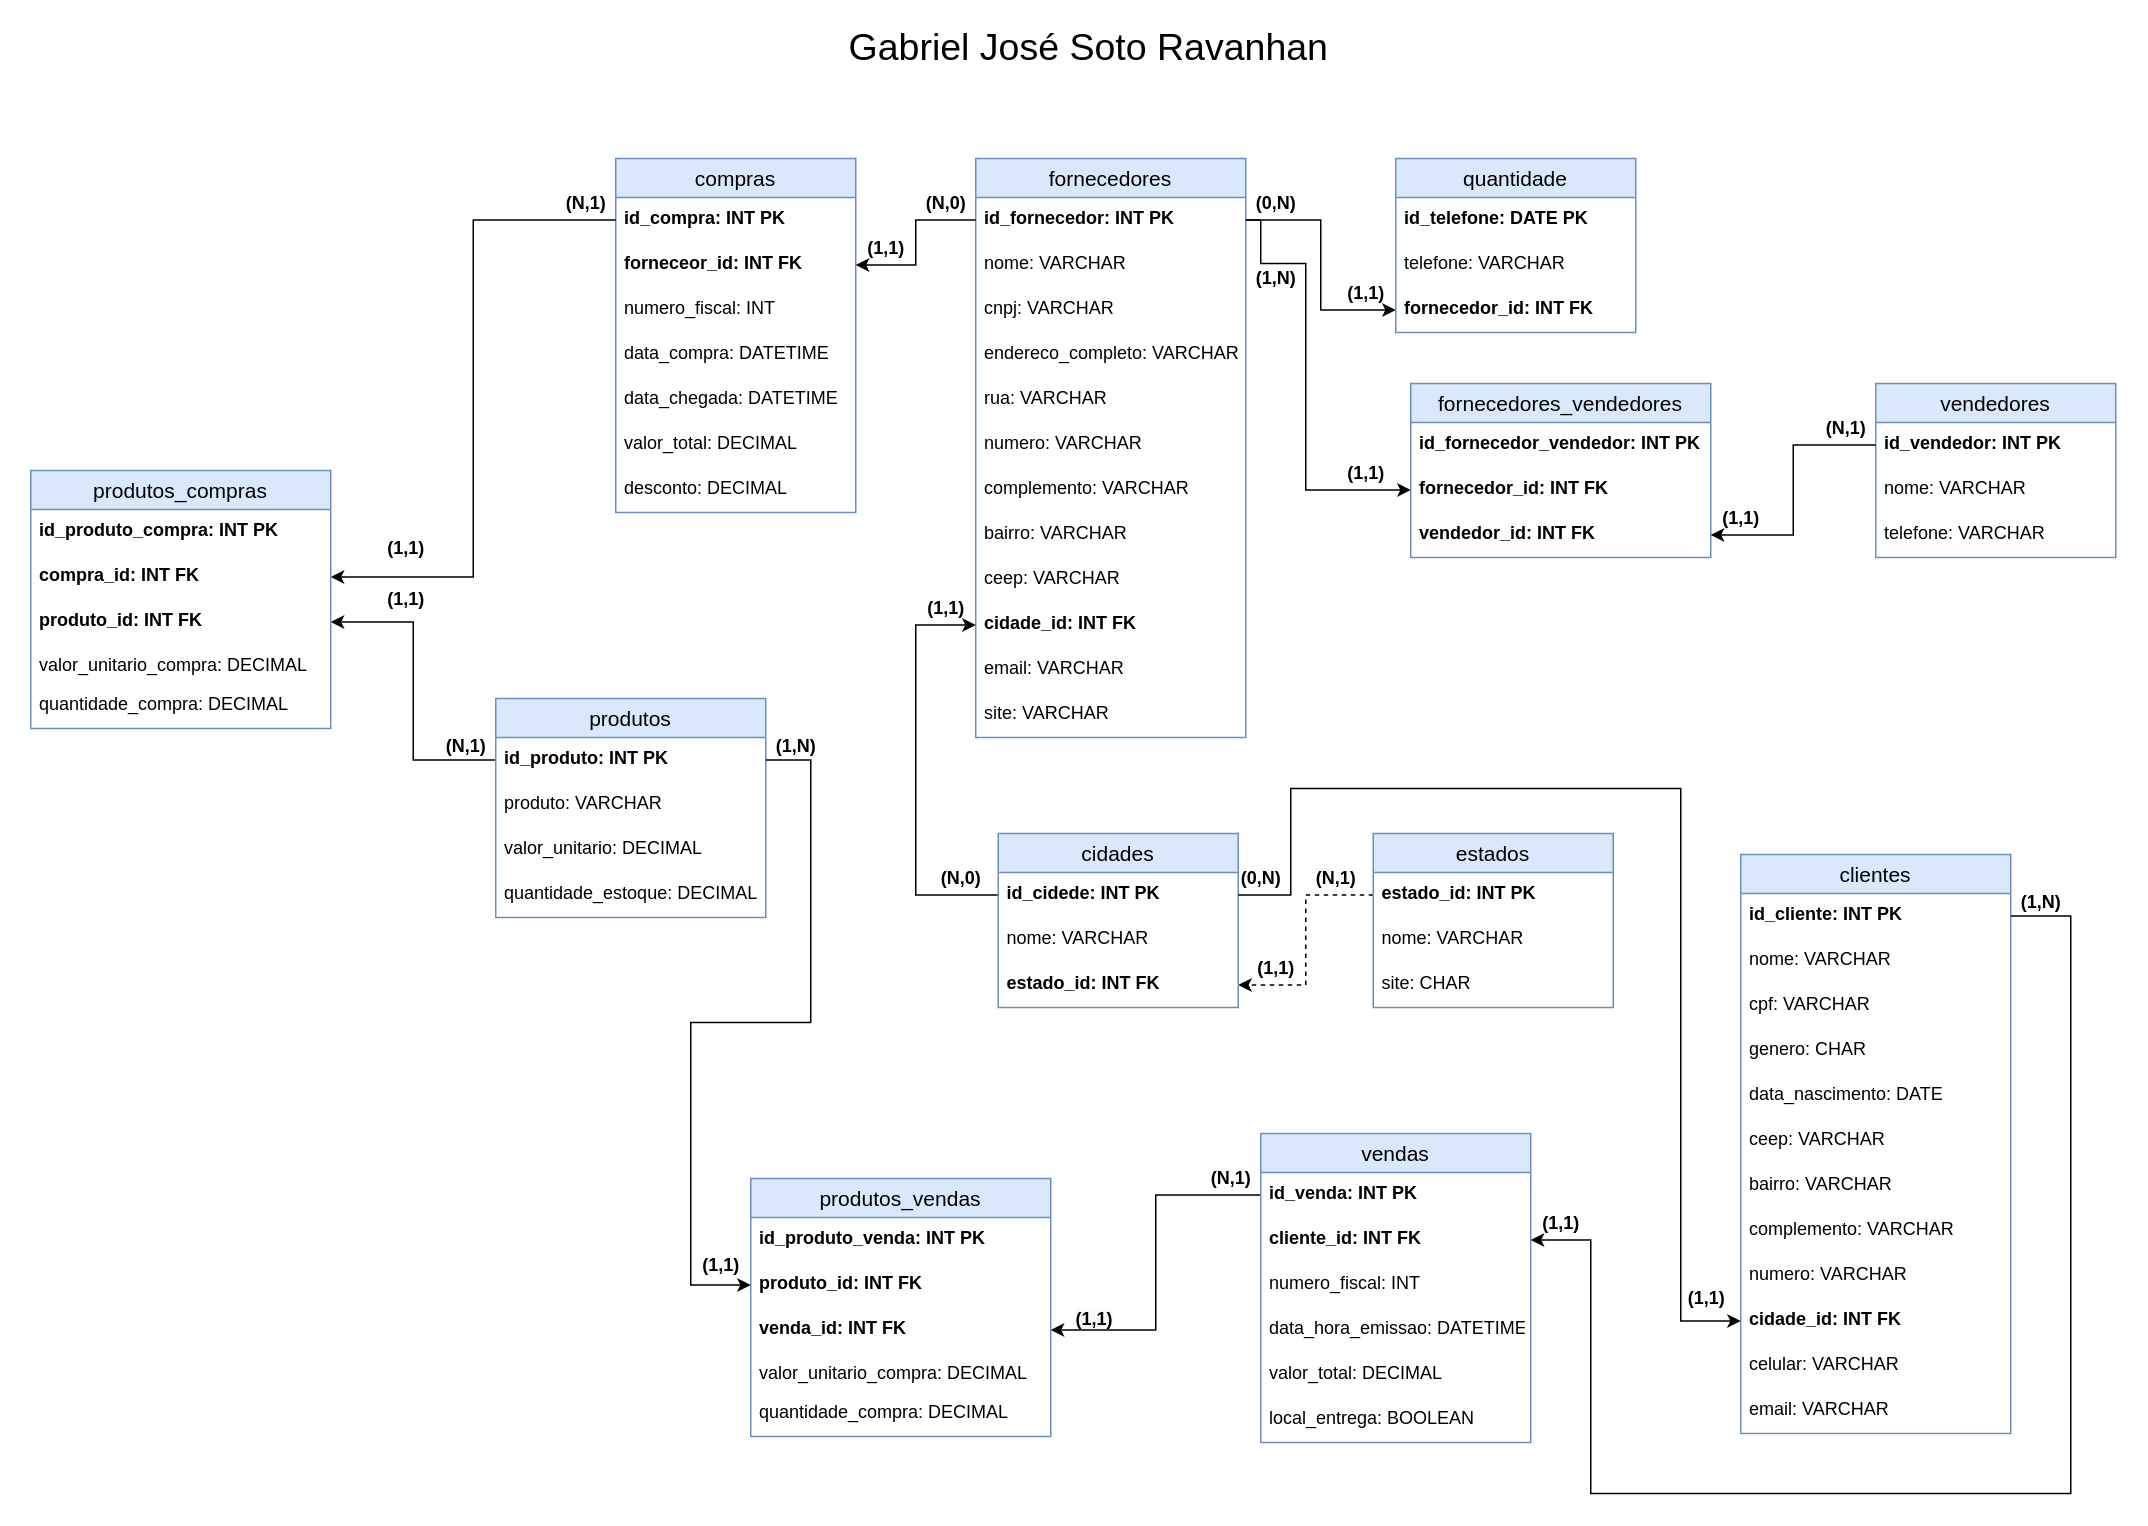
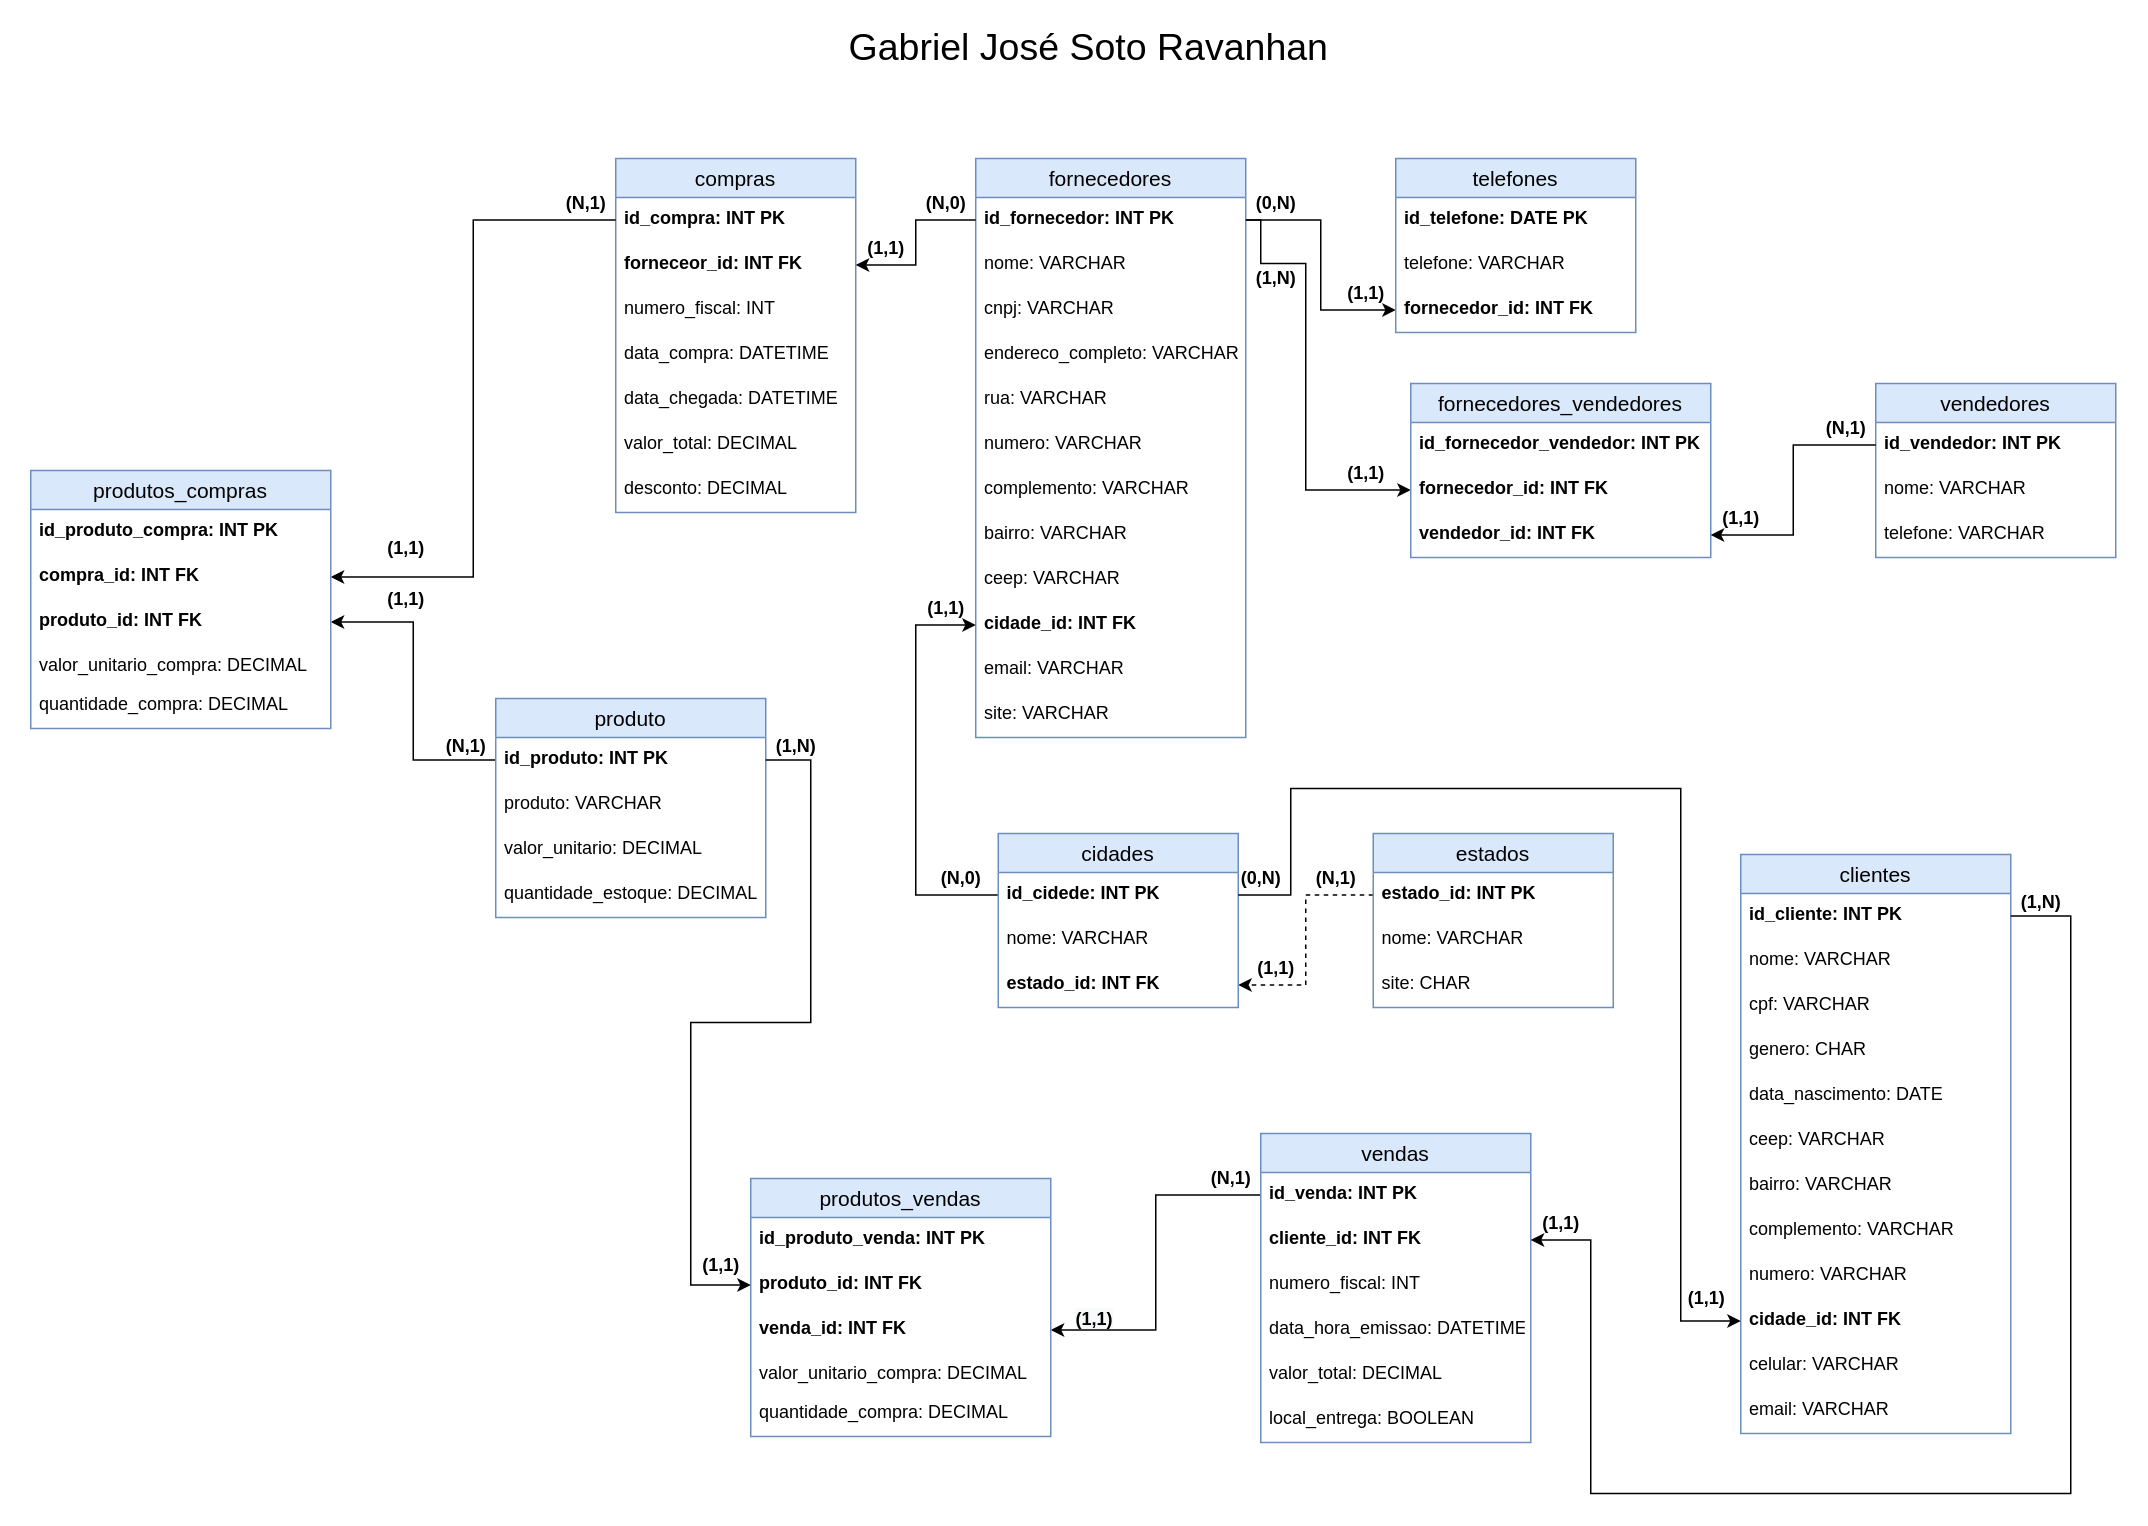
(1515, 179) -> (1515, 179)
(630, 719) -> (630, 719)
